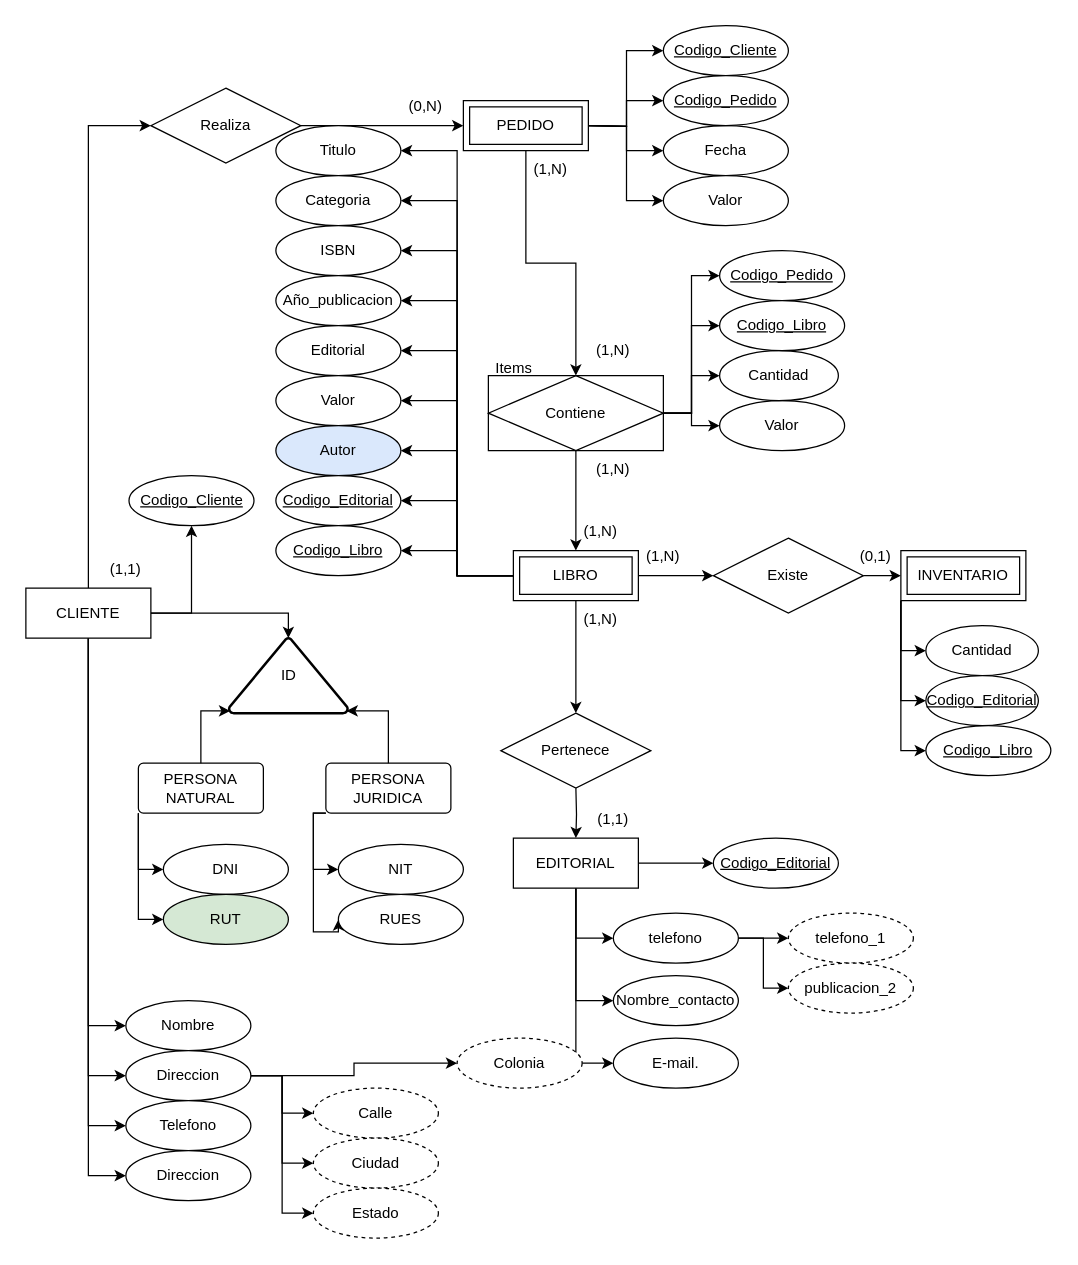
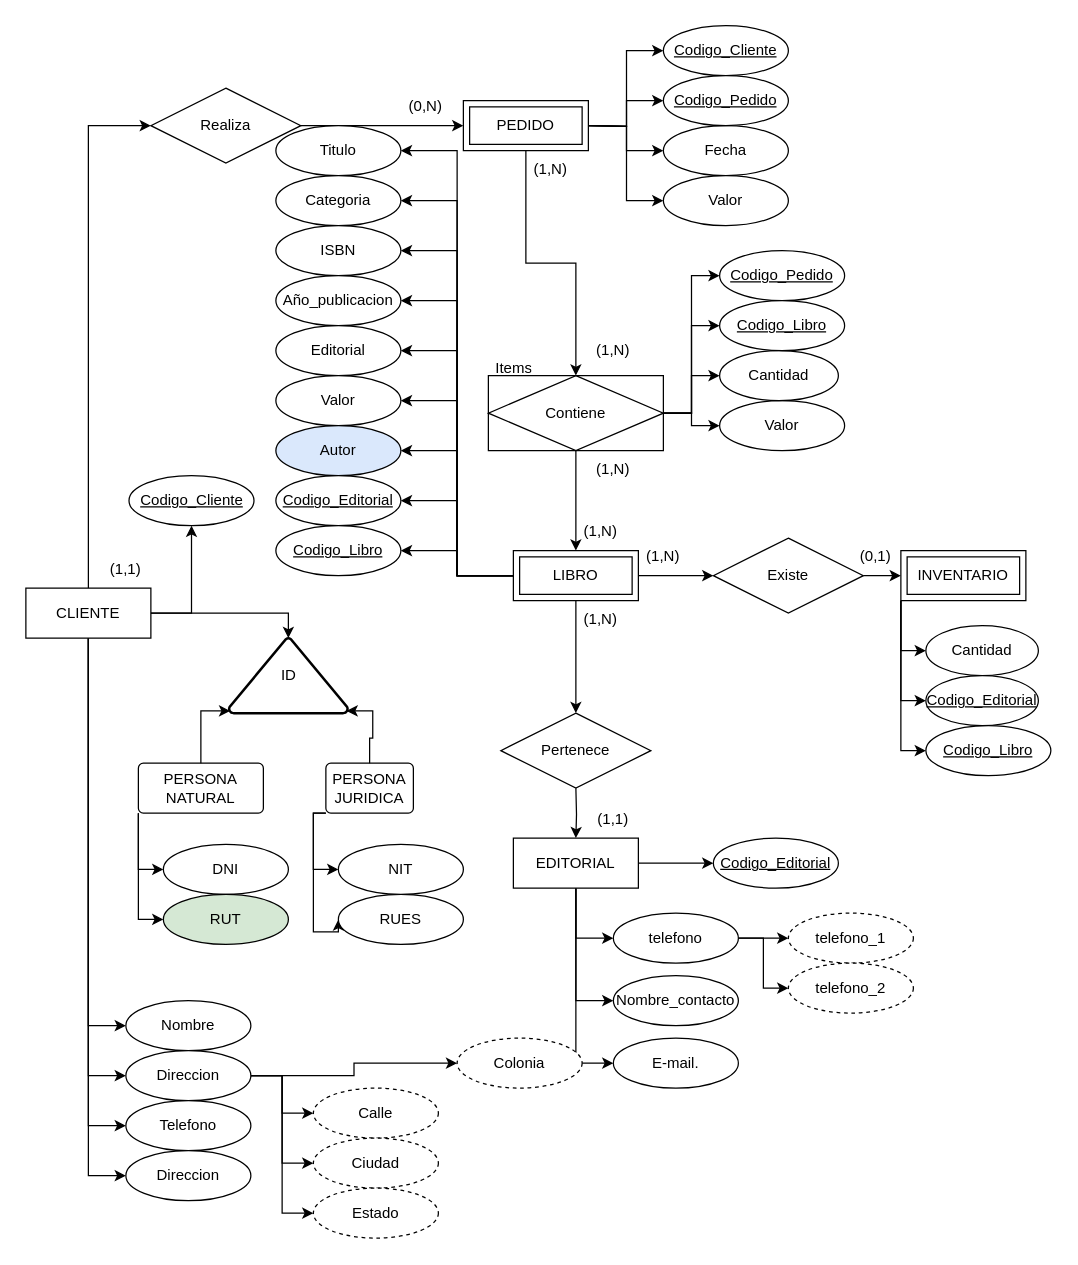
(388, 788) -> (369, 788)
(851, 988) -> (851, 988)
